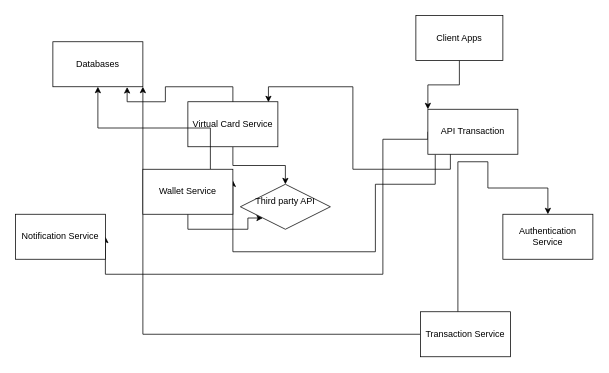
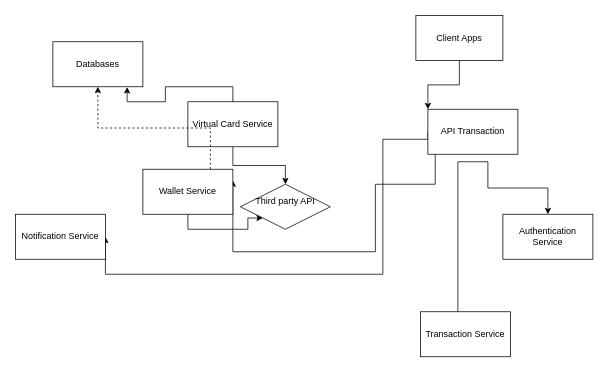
(156, 128) -> (156, 128)
(408, 169) -> none
(281, 334) -> none
